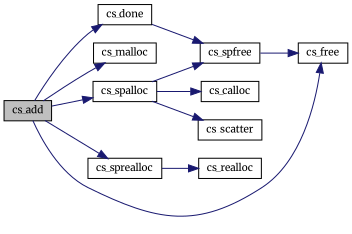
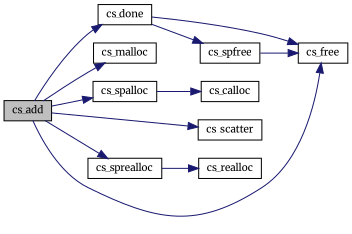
none -> (221, 26)
(173, 74) -> none
(173, 109) -> (120, 119)
